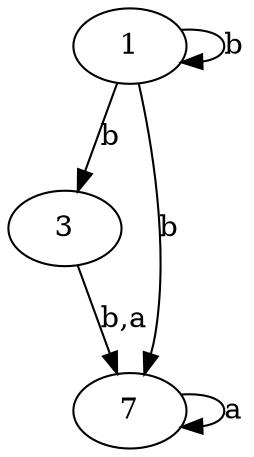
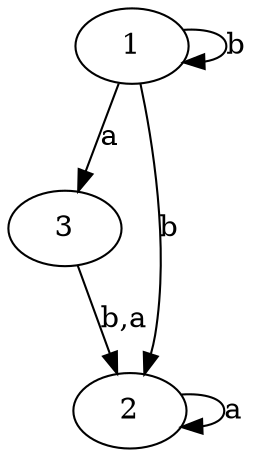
(111, 137) -> (110, 137)
(130, 411) -> (130, 411)
